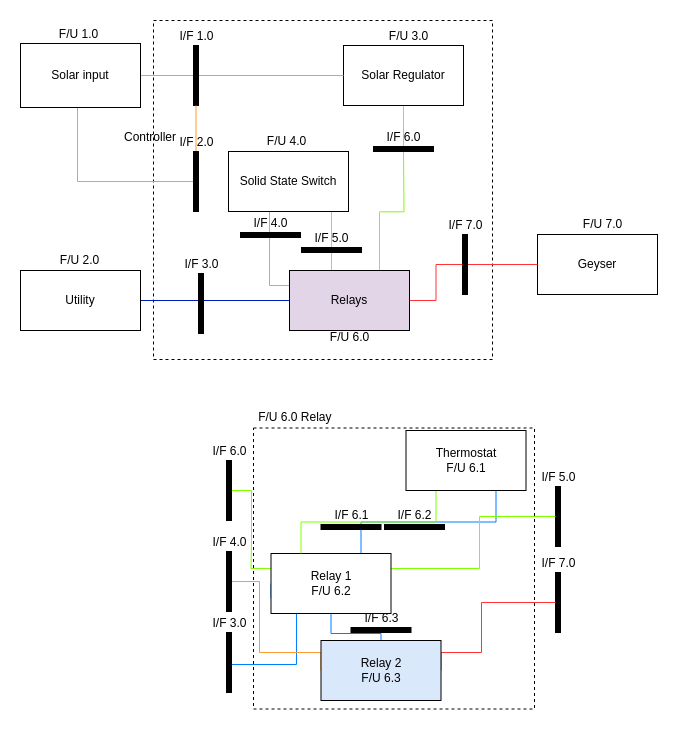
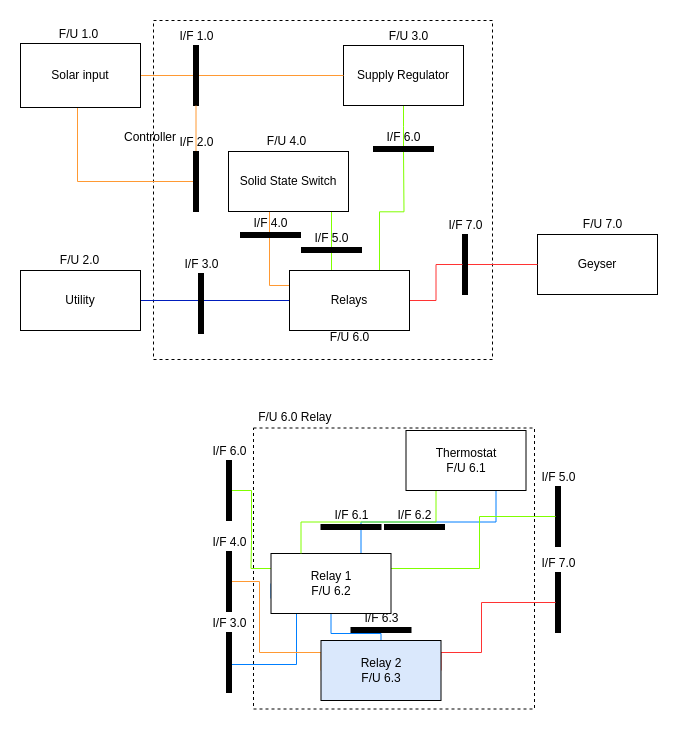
(404, 76) -> (404, 76)
(350, 301) -> (350, 301)
